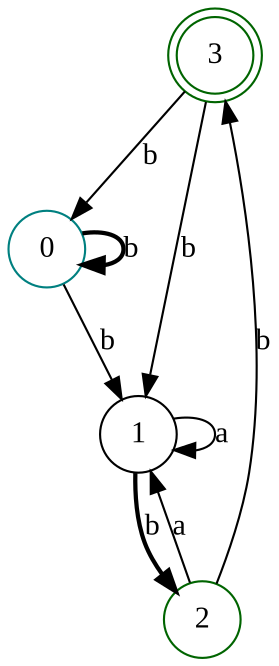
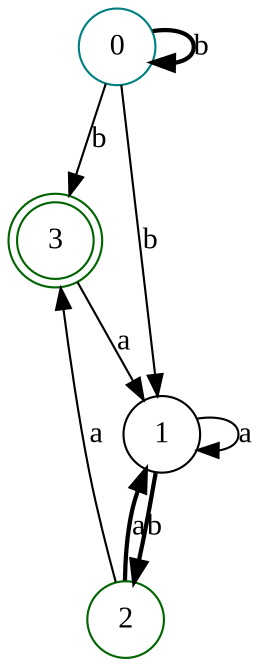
(136, 147) -> (91, 129)
(188, 249) -> (125, 342)
(263, 342) -> (97, 434)
(174, 537) -> (128, 535)
